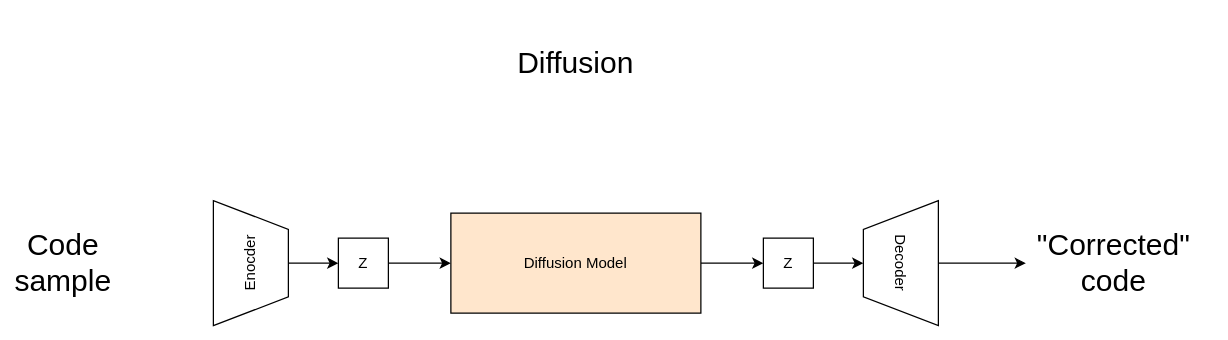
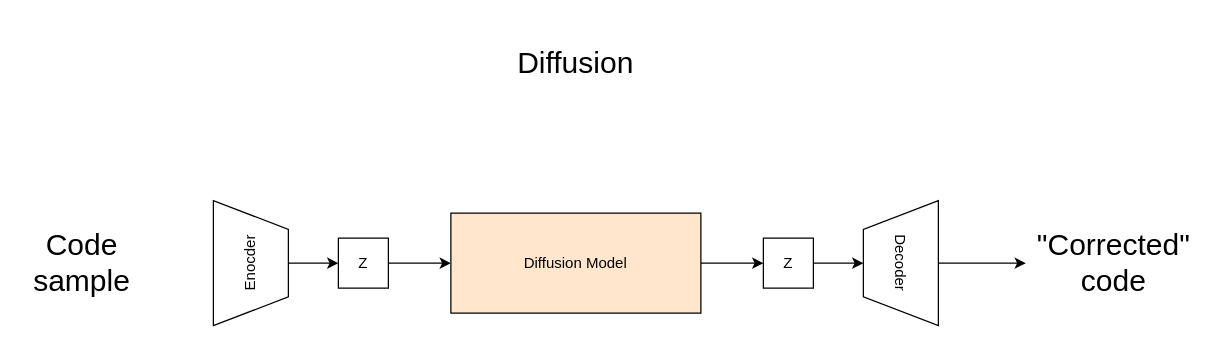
(63, 263) -> (82, 263)
